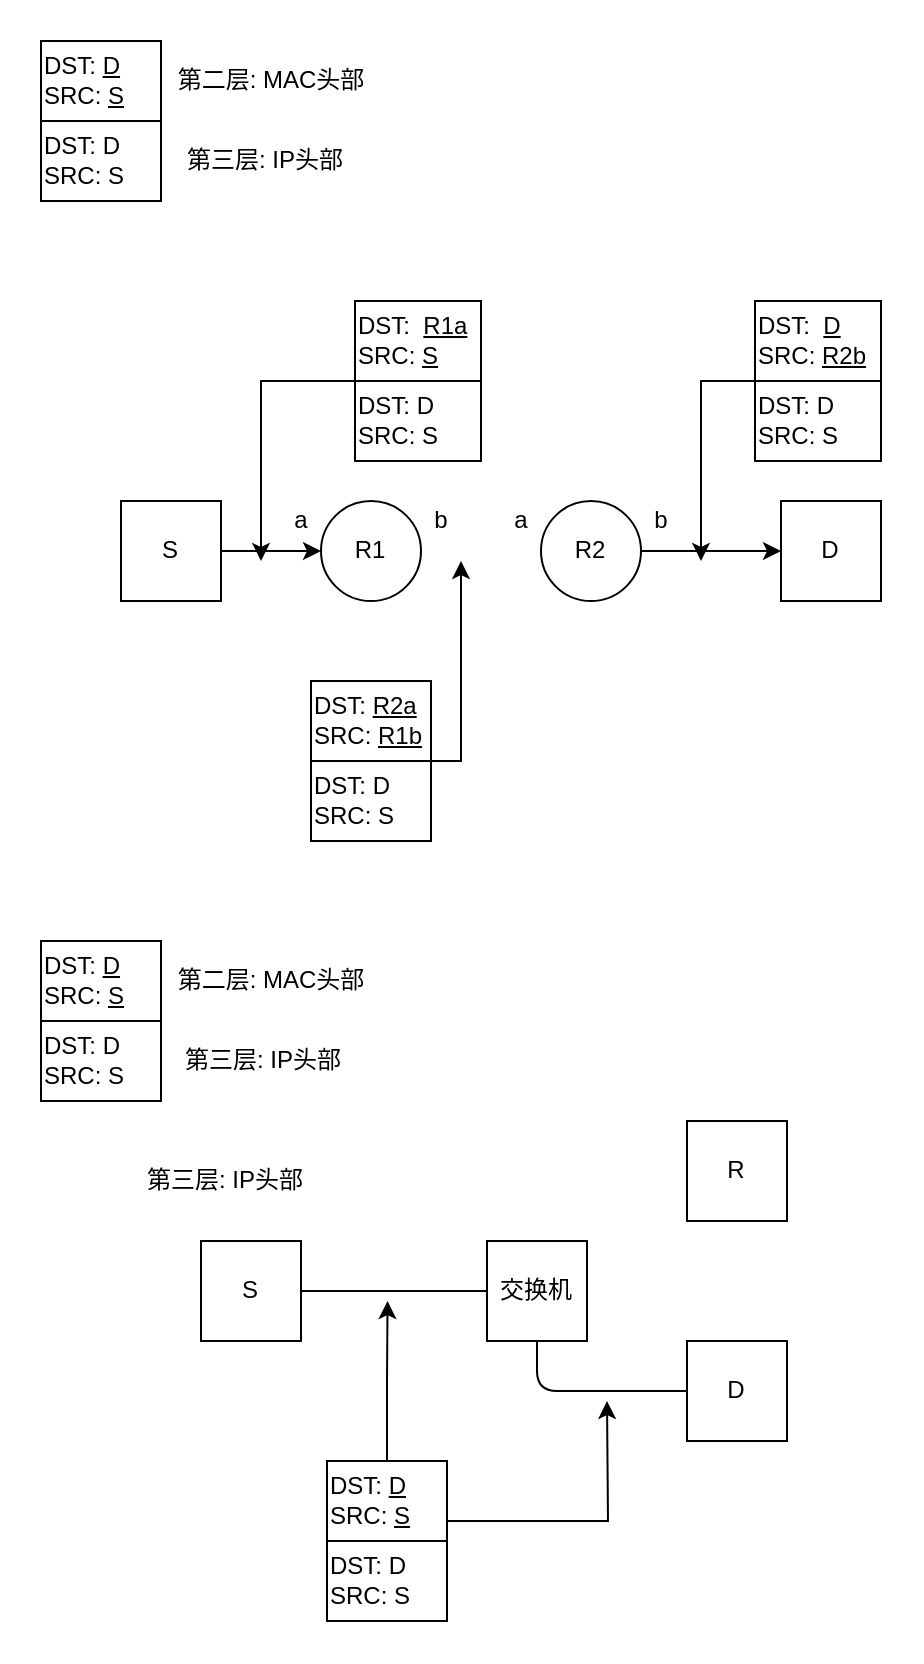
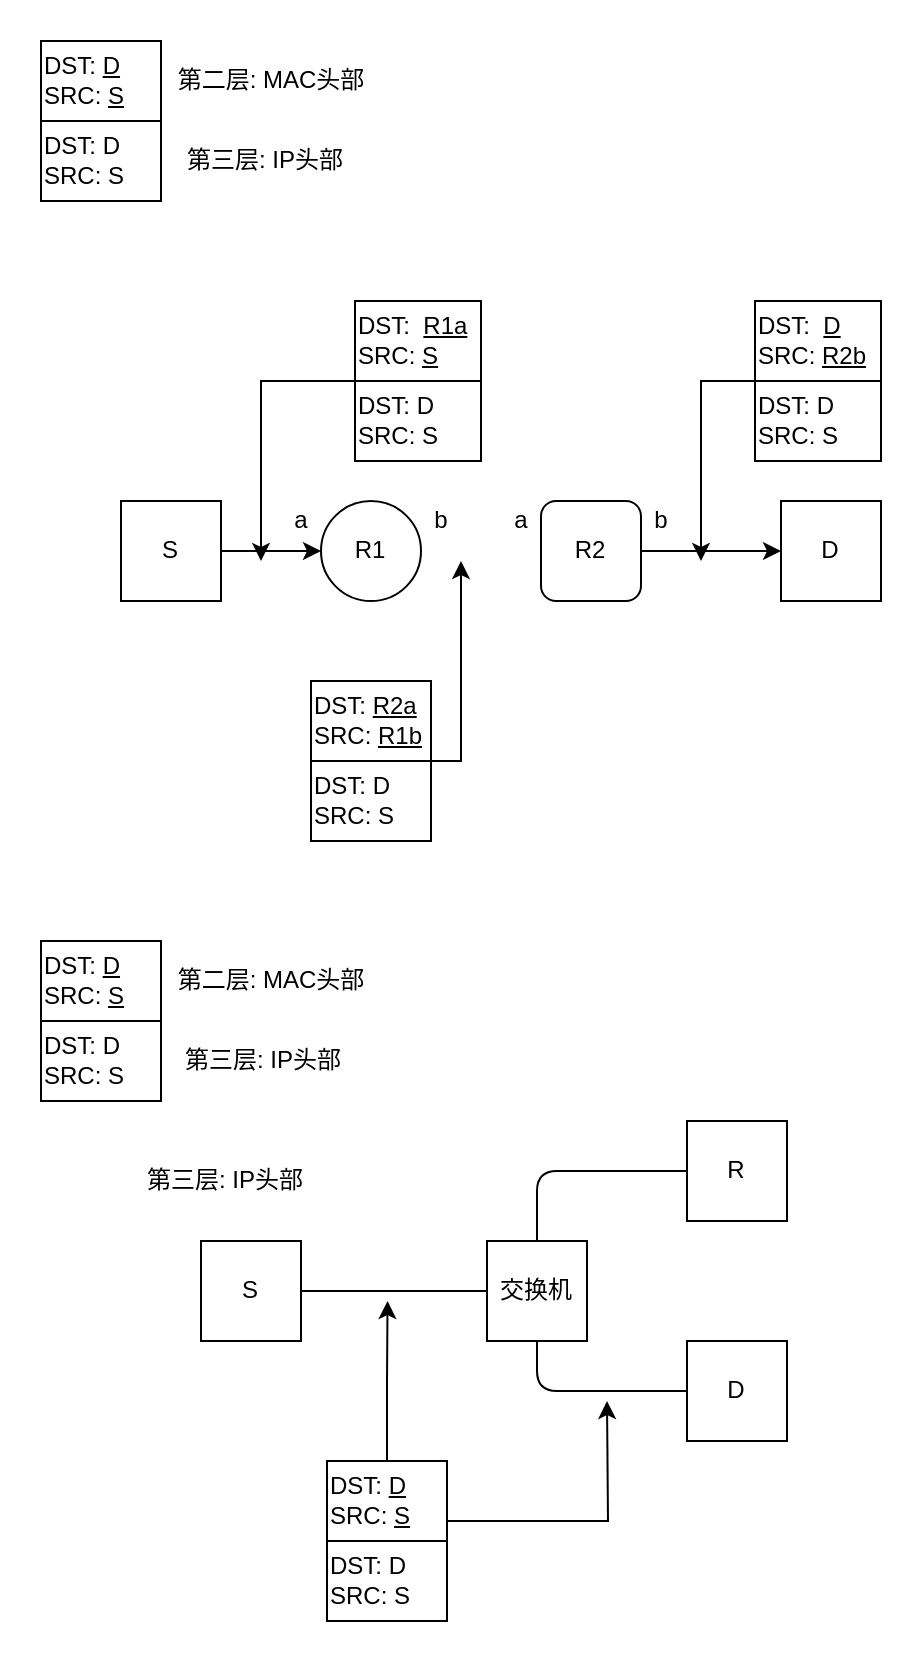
(591, 551) -> (591, 551)
none -> (584, 1171)
